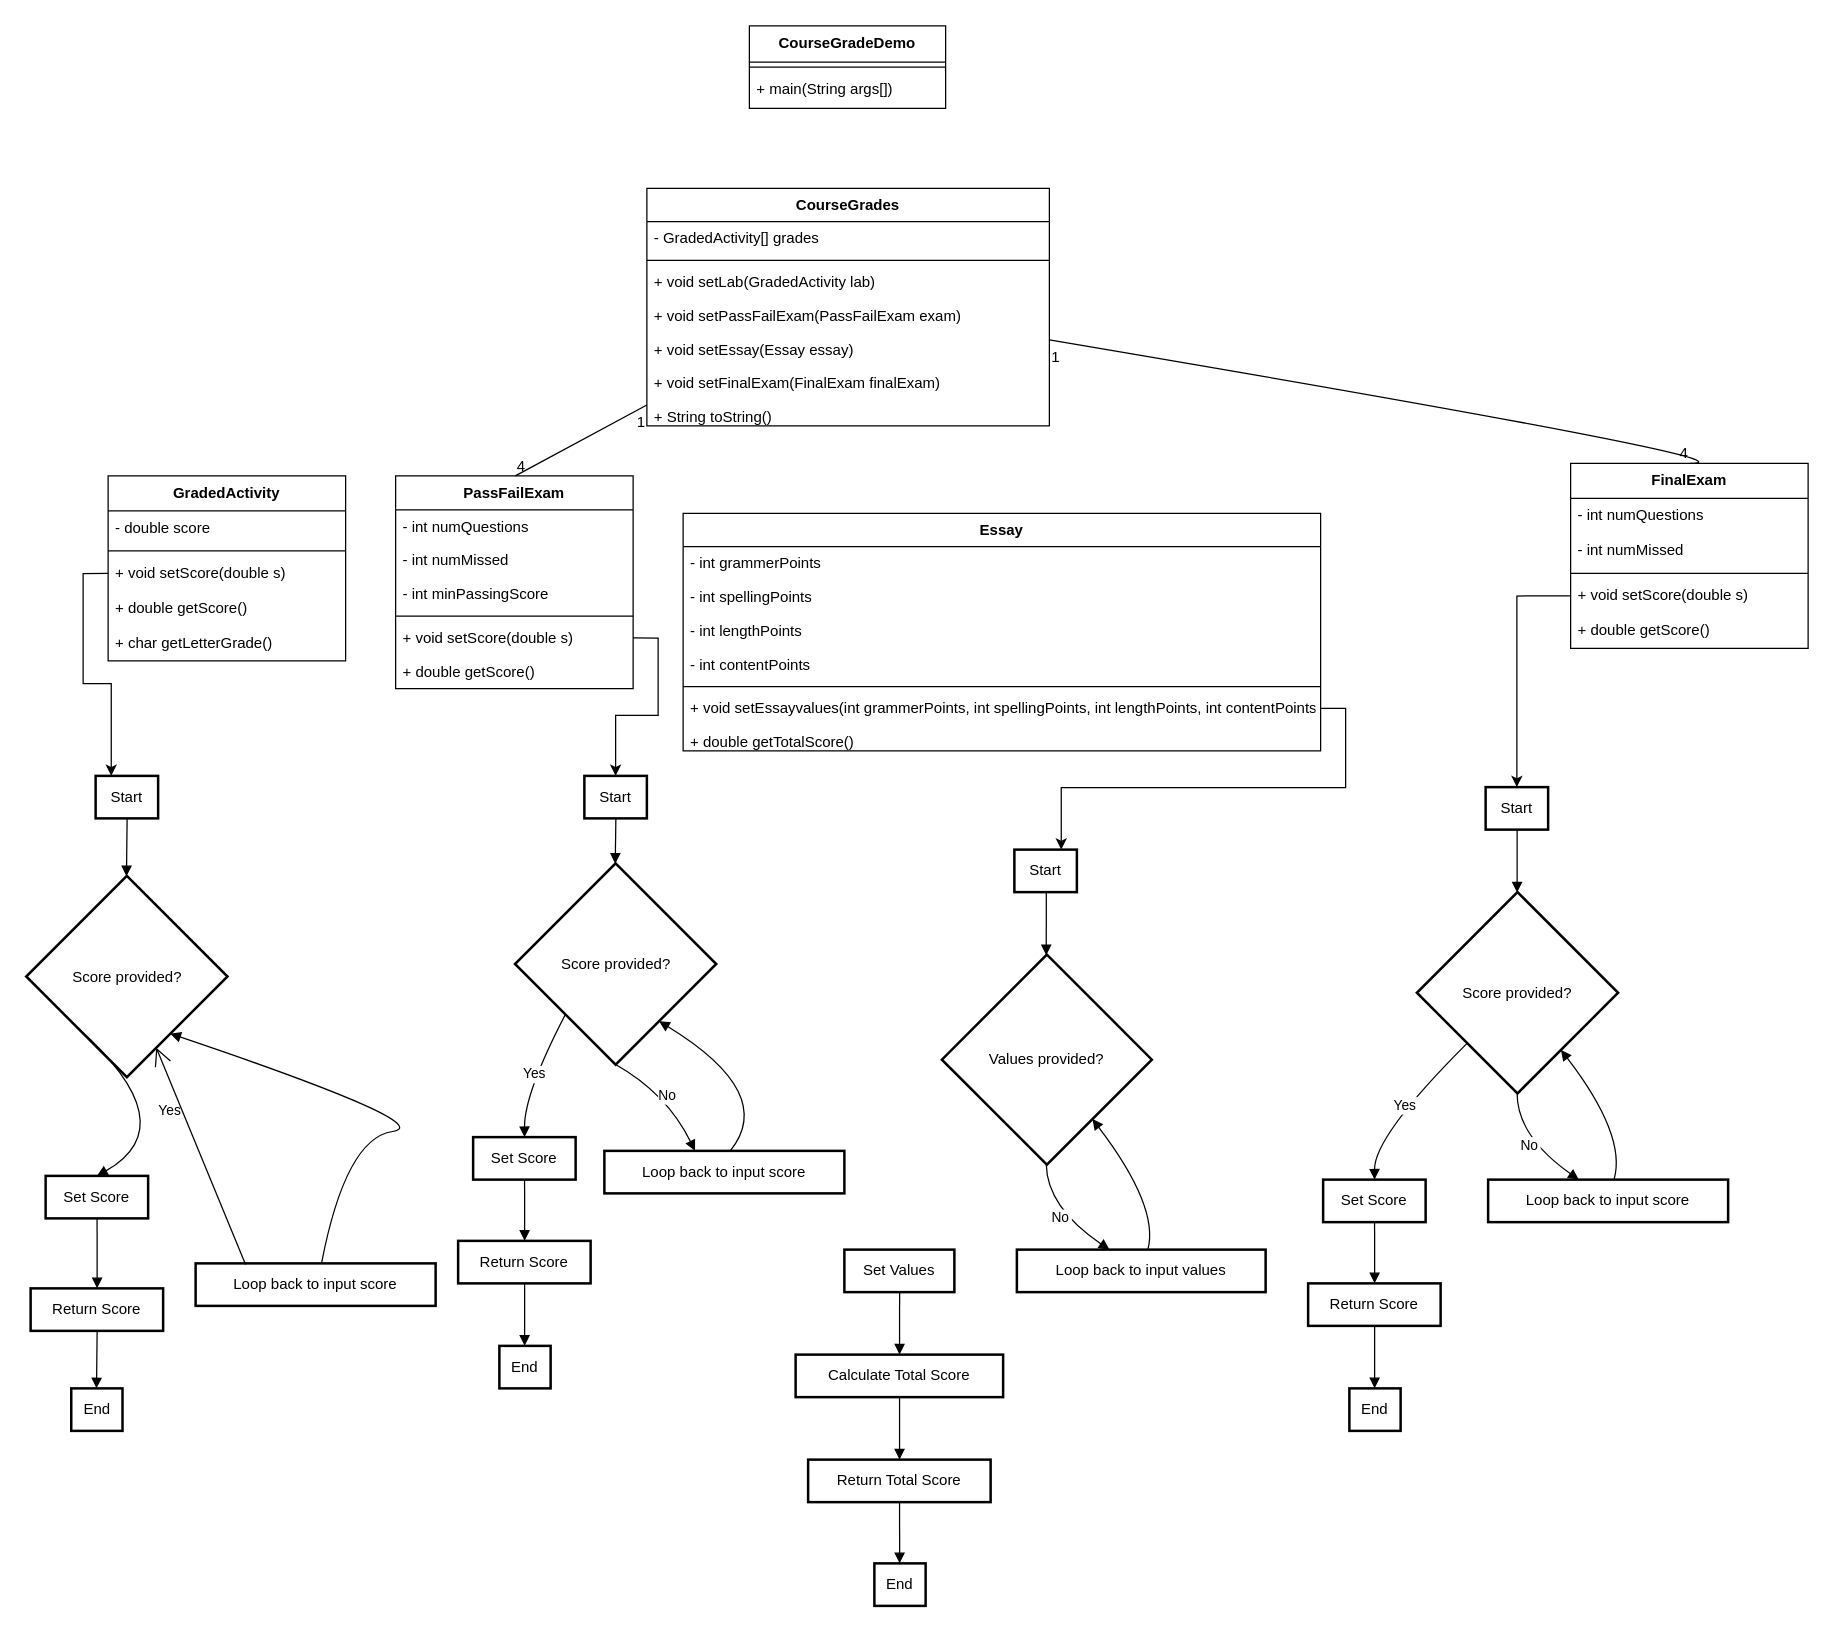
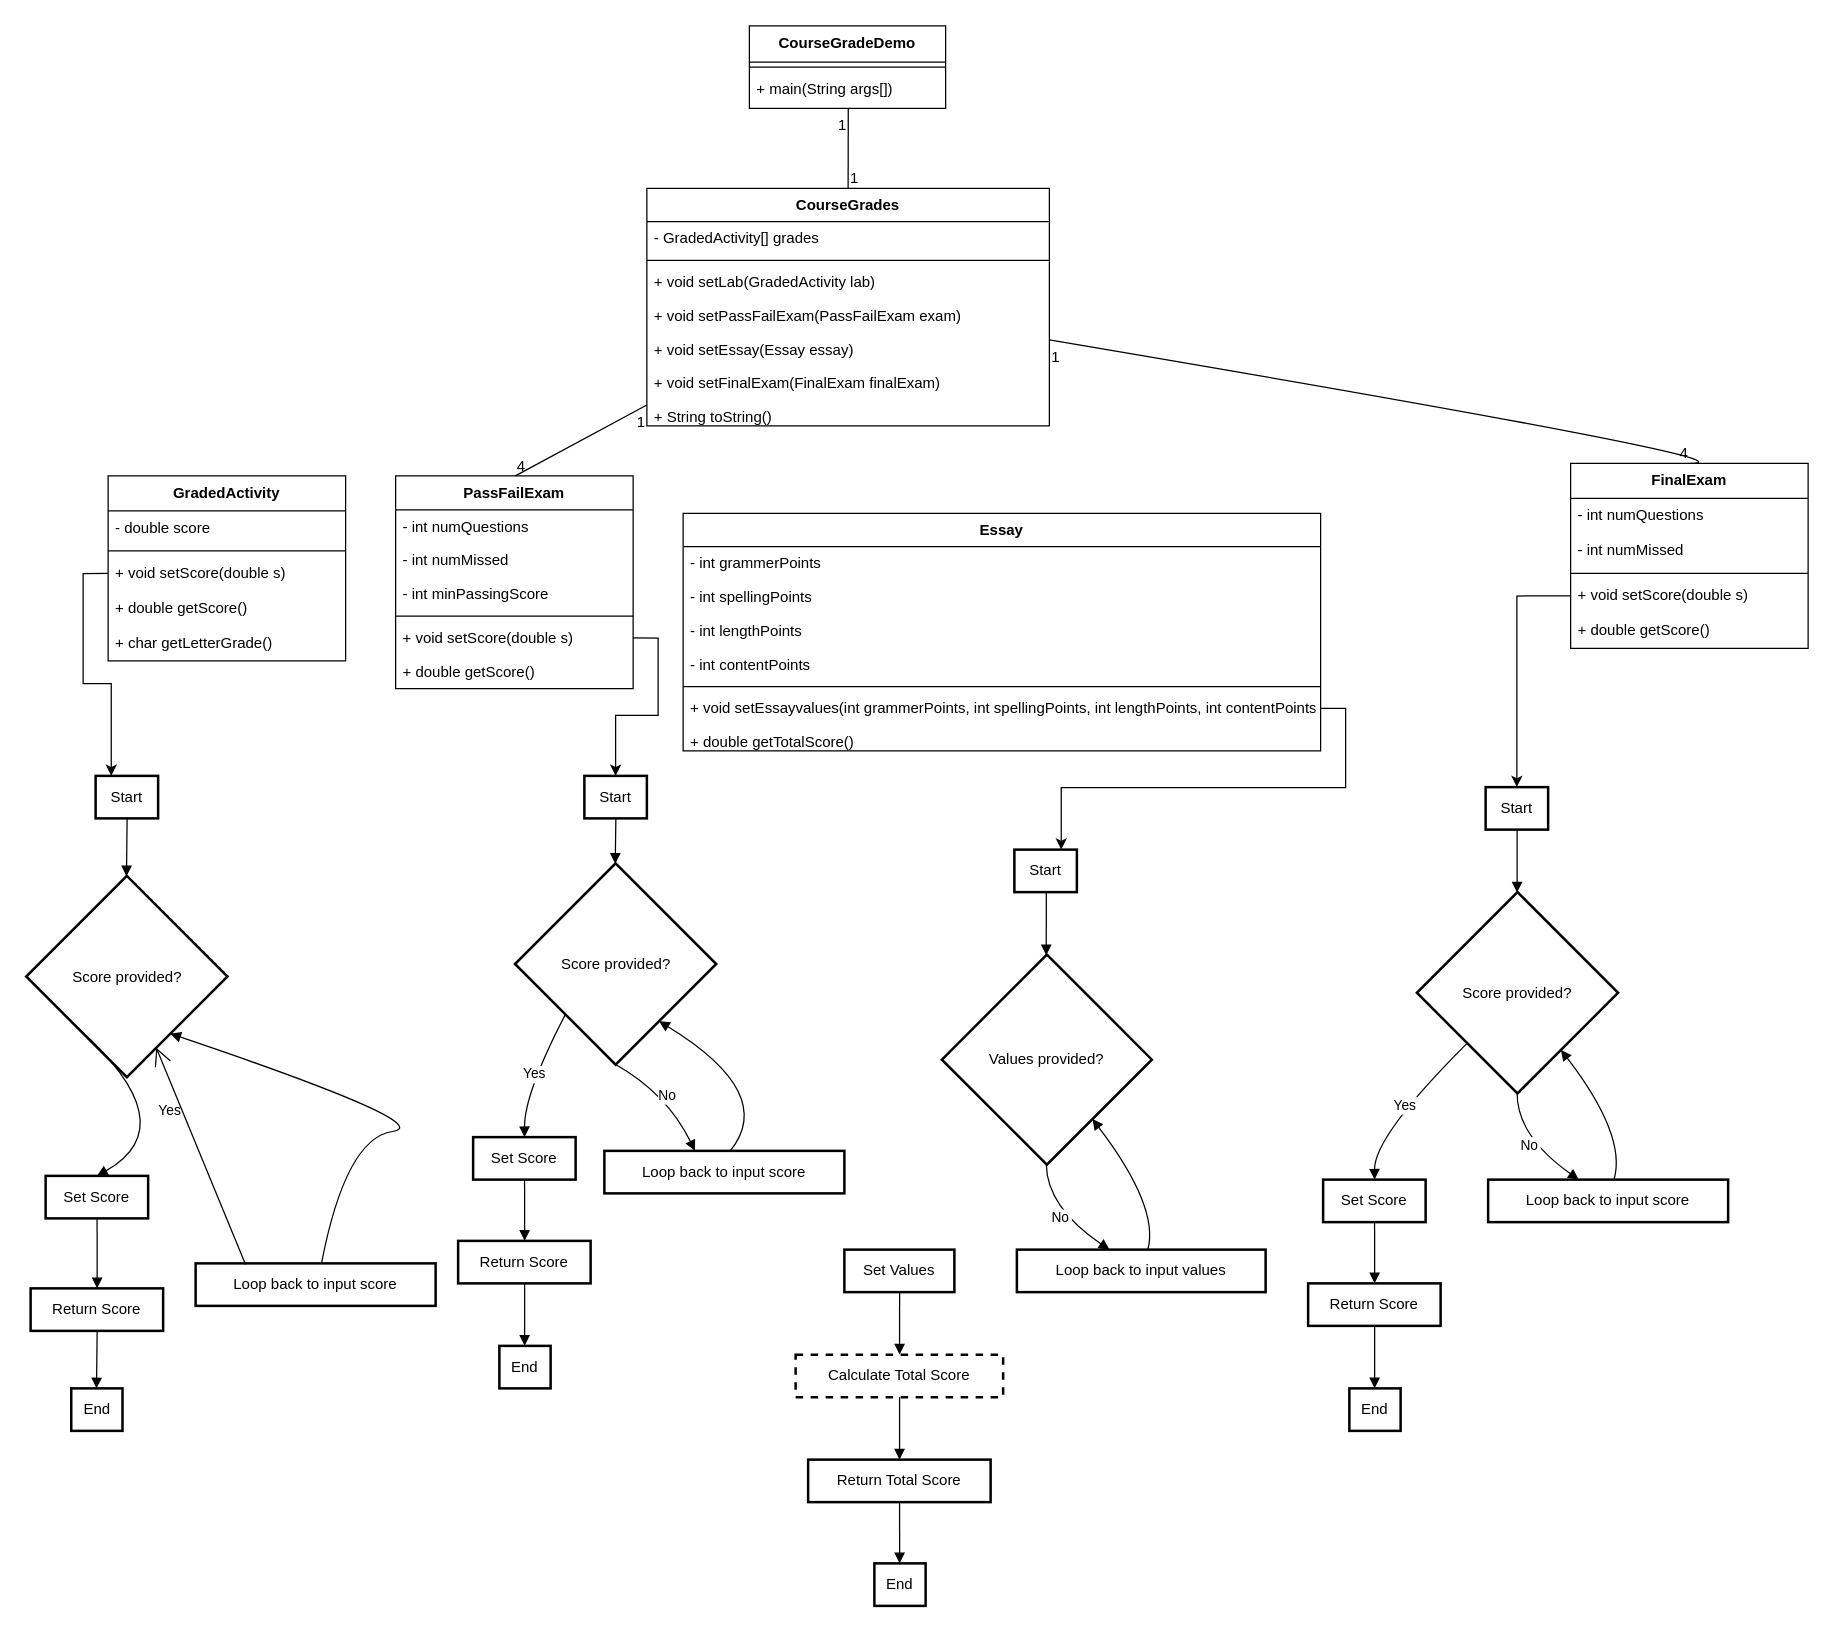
none -> (848, 150)
(899, 1376) -> (899, 1376)
